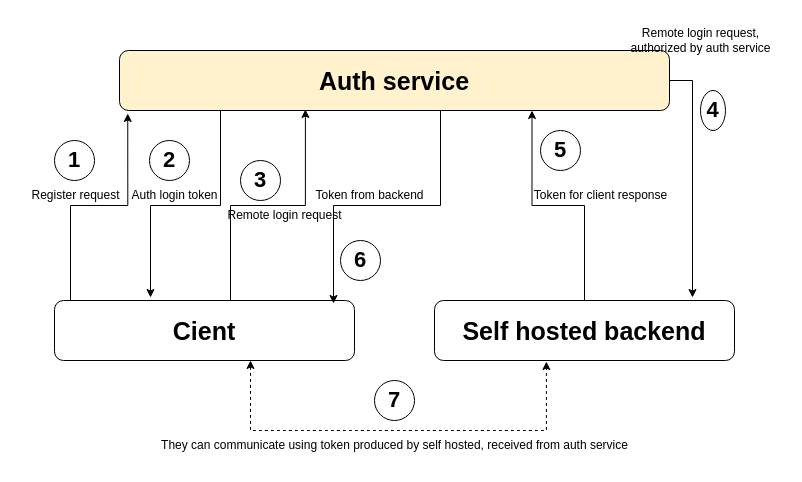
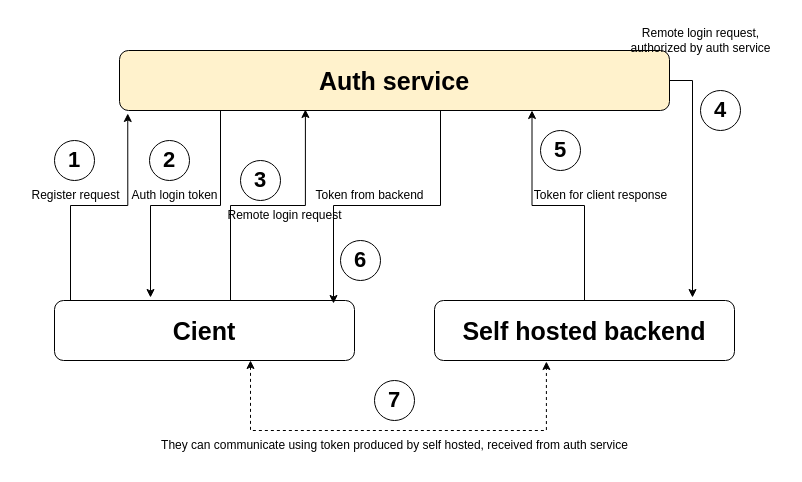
(713, 111) -> (721, 111)
